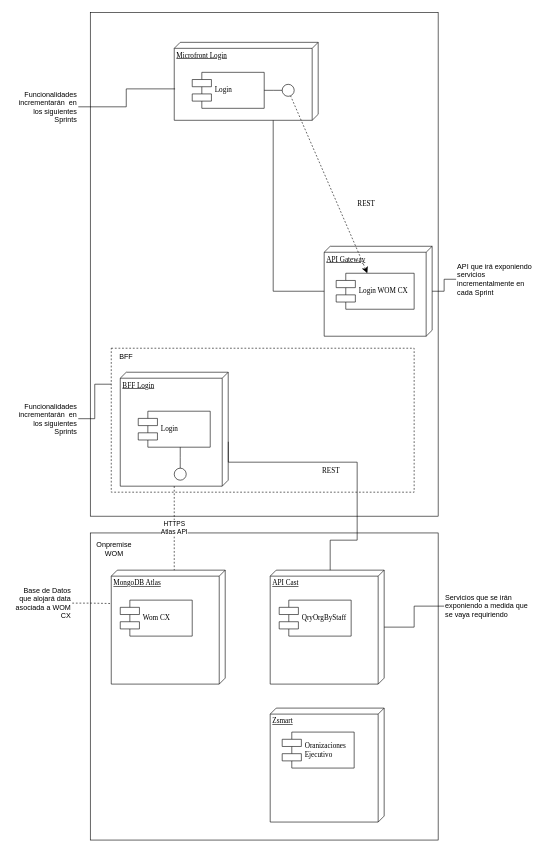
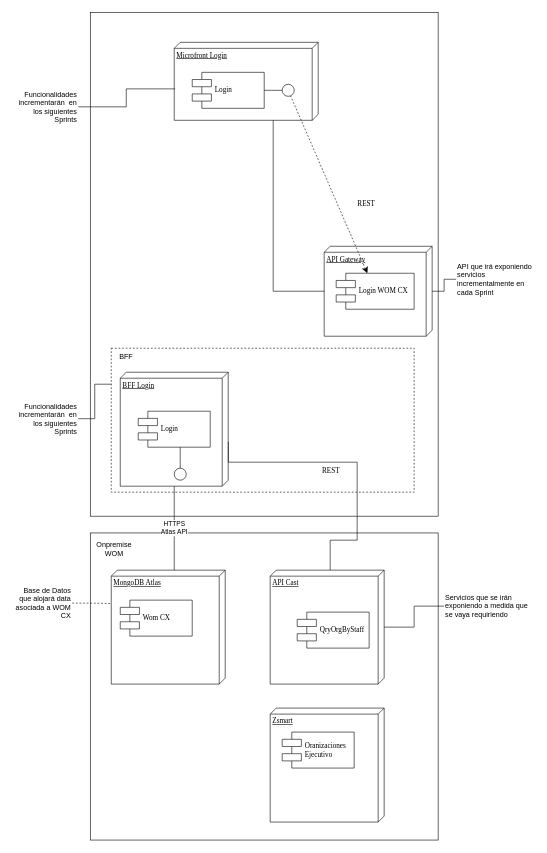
(174, 503) -> (174, 503)
(315, 618) -> (333, 630)
